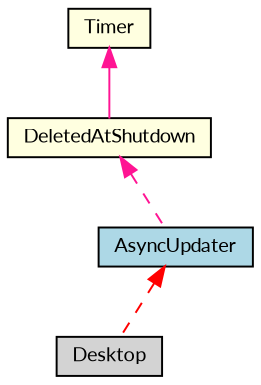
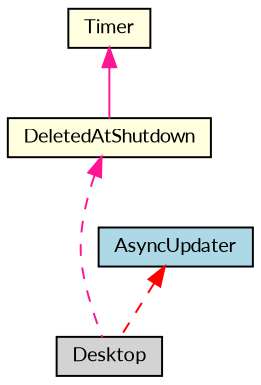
(148, 201) -> (81, 257)
